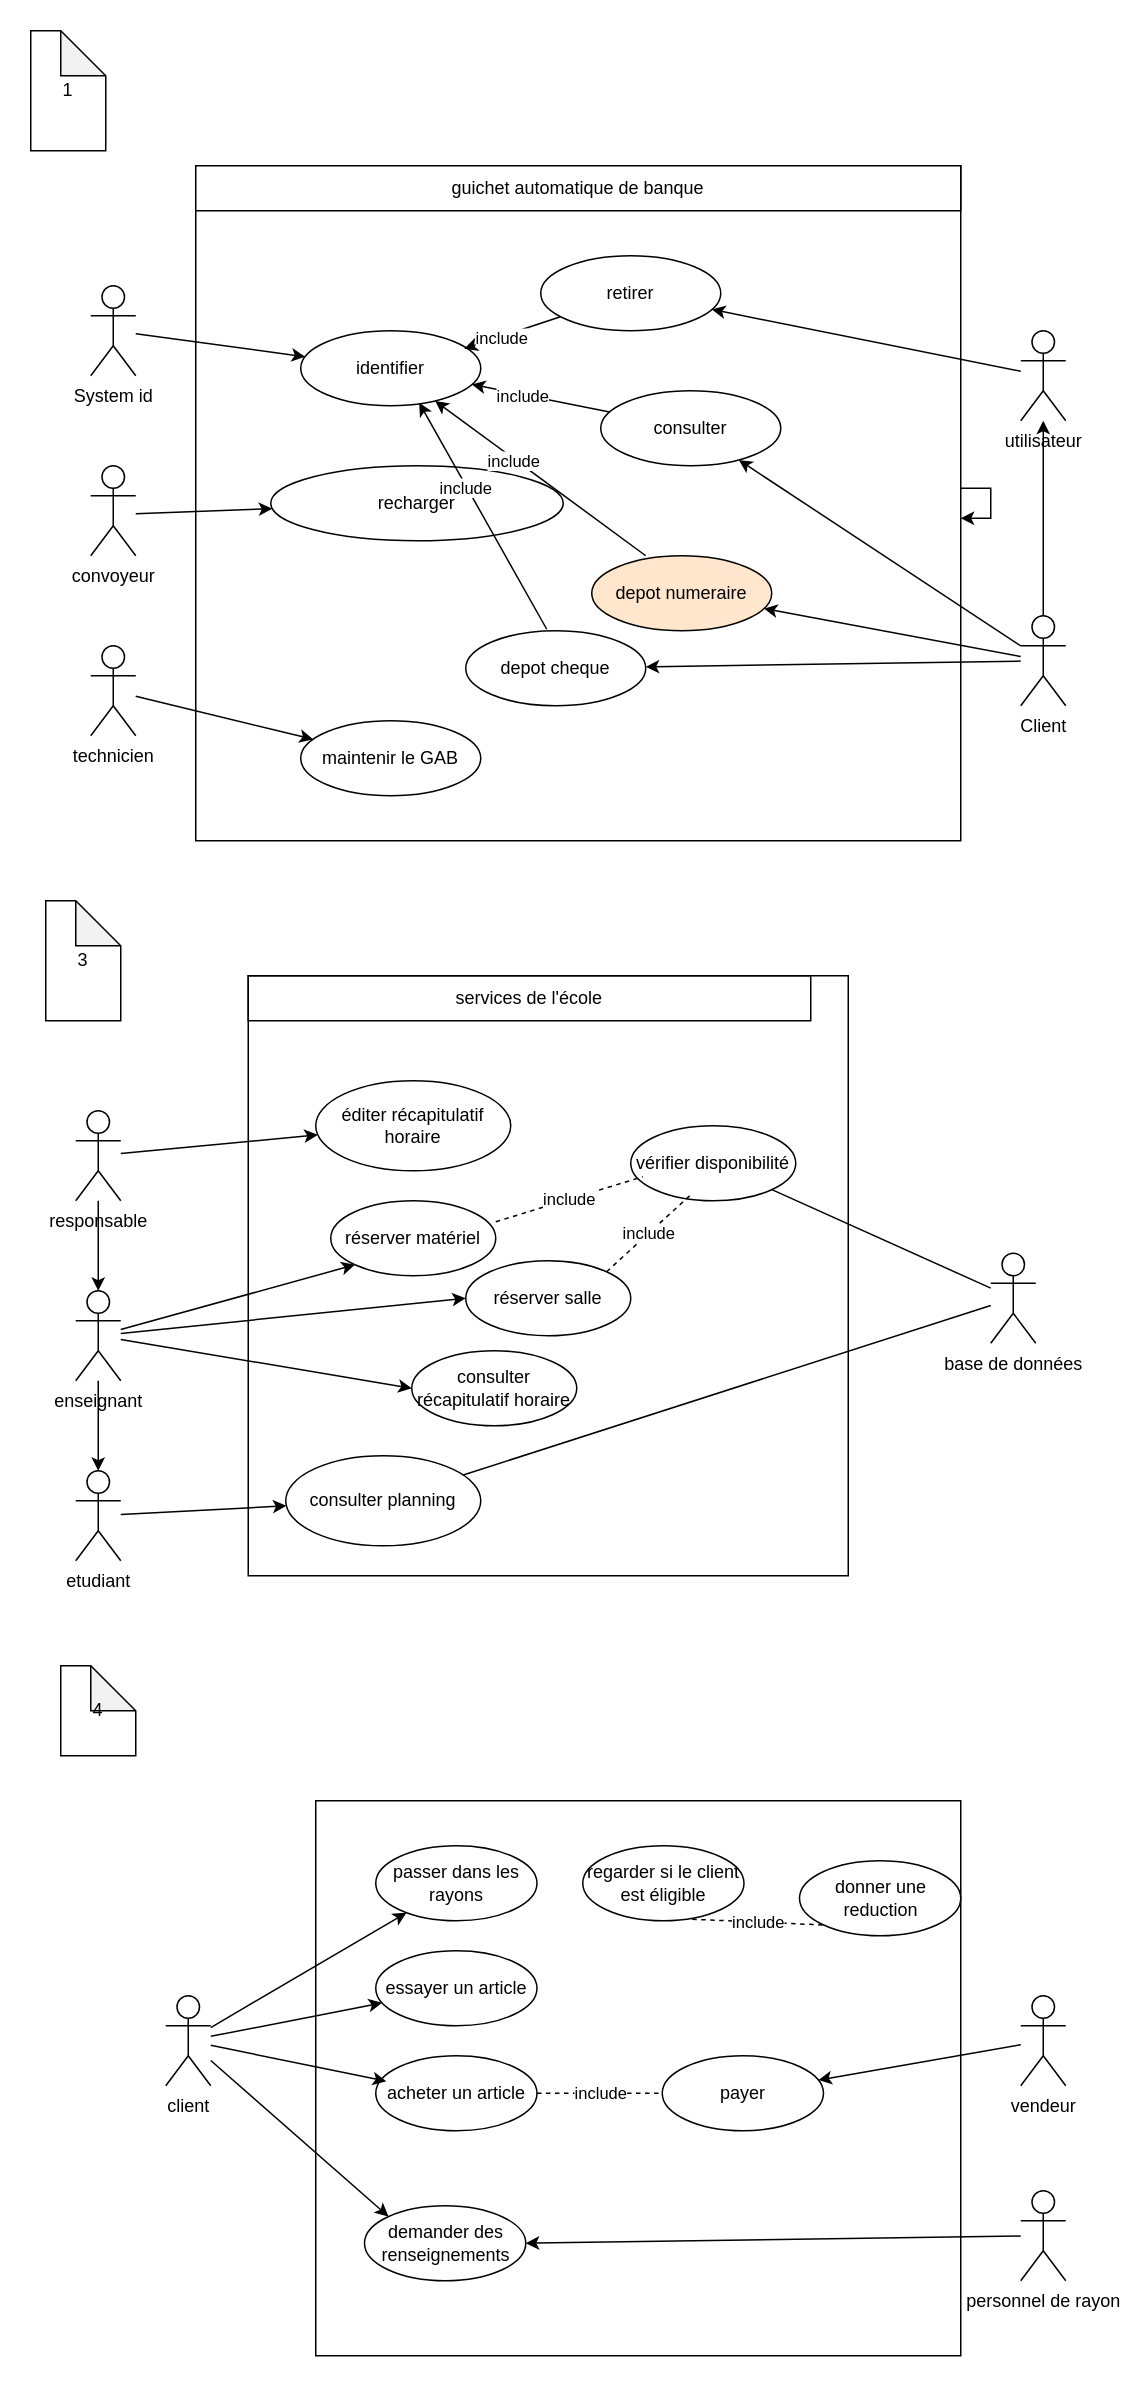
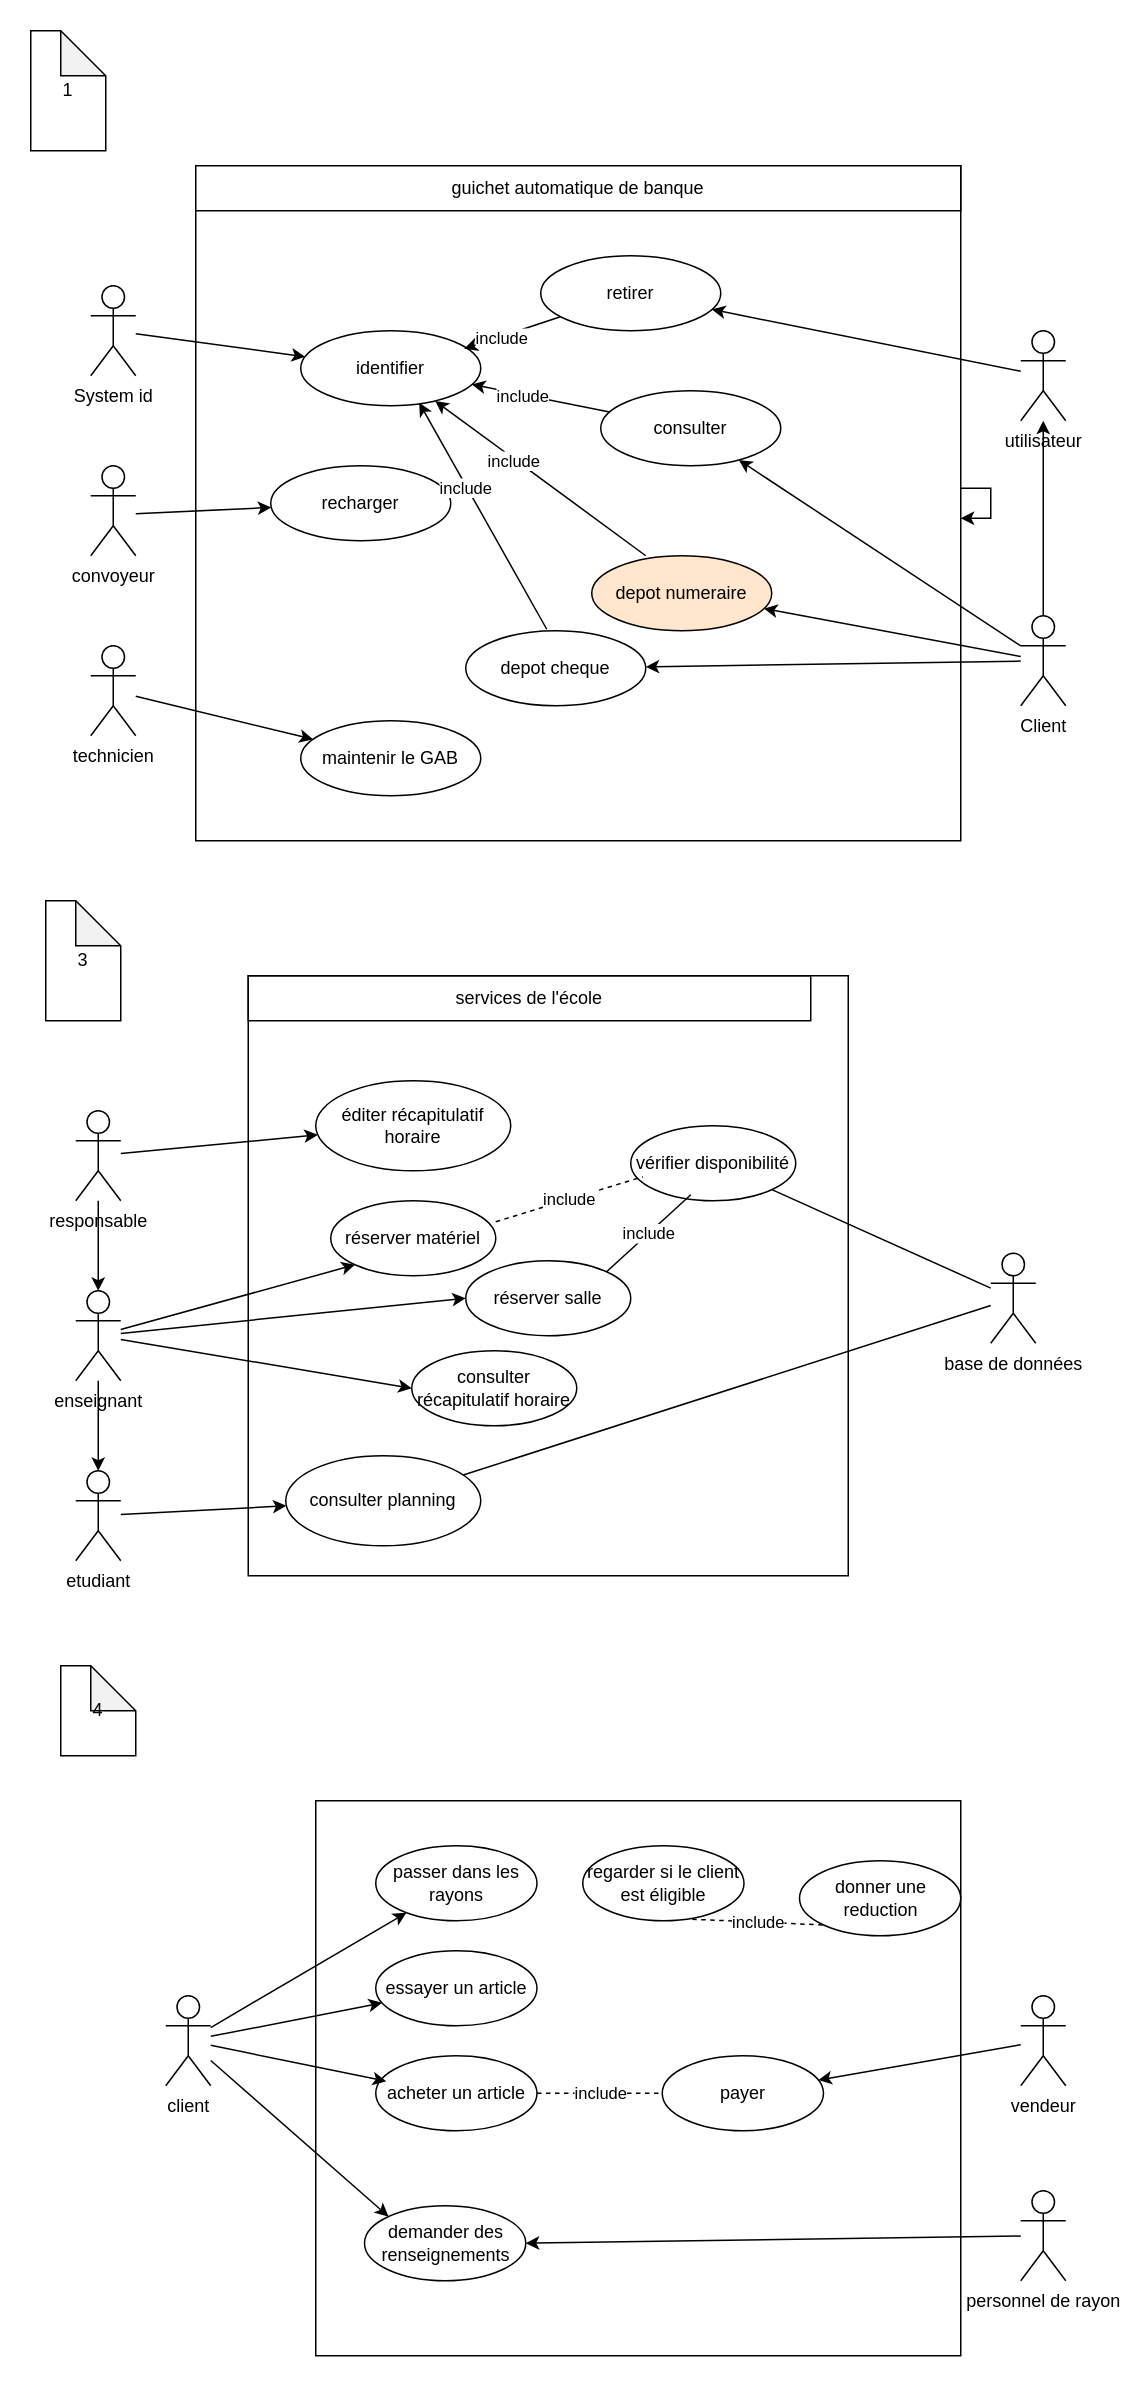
(417, 503) -> (361, 503)
(674, 1210) -> (674, 1210)
